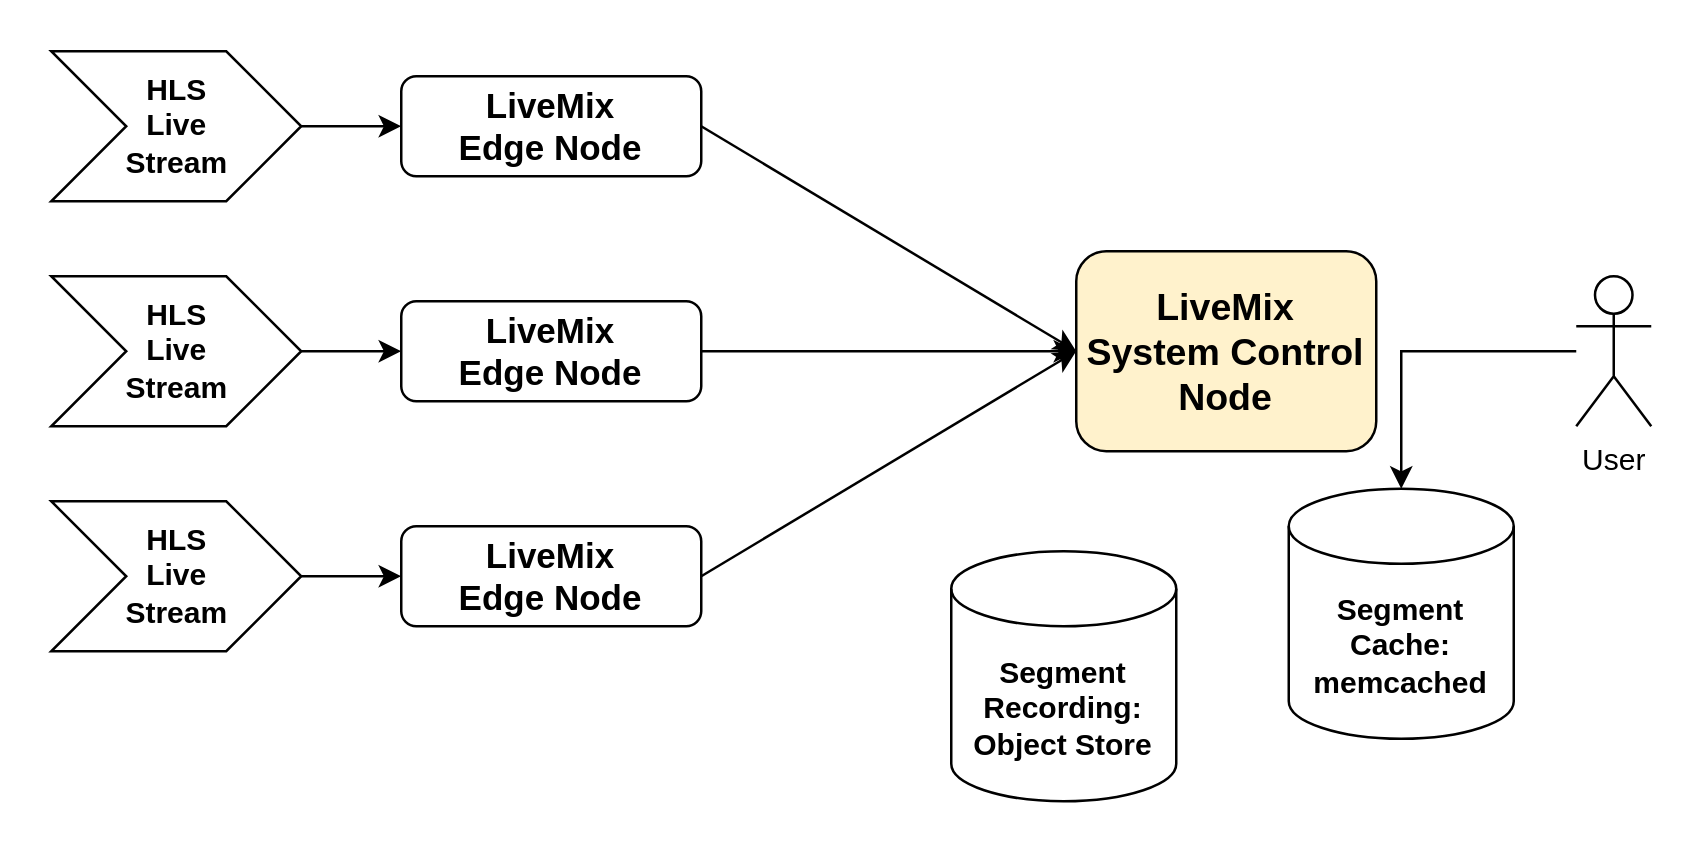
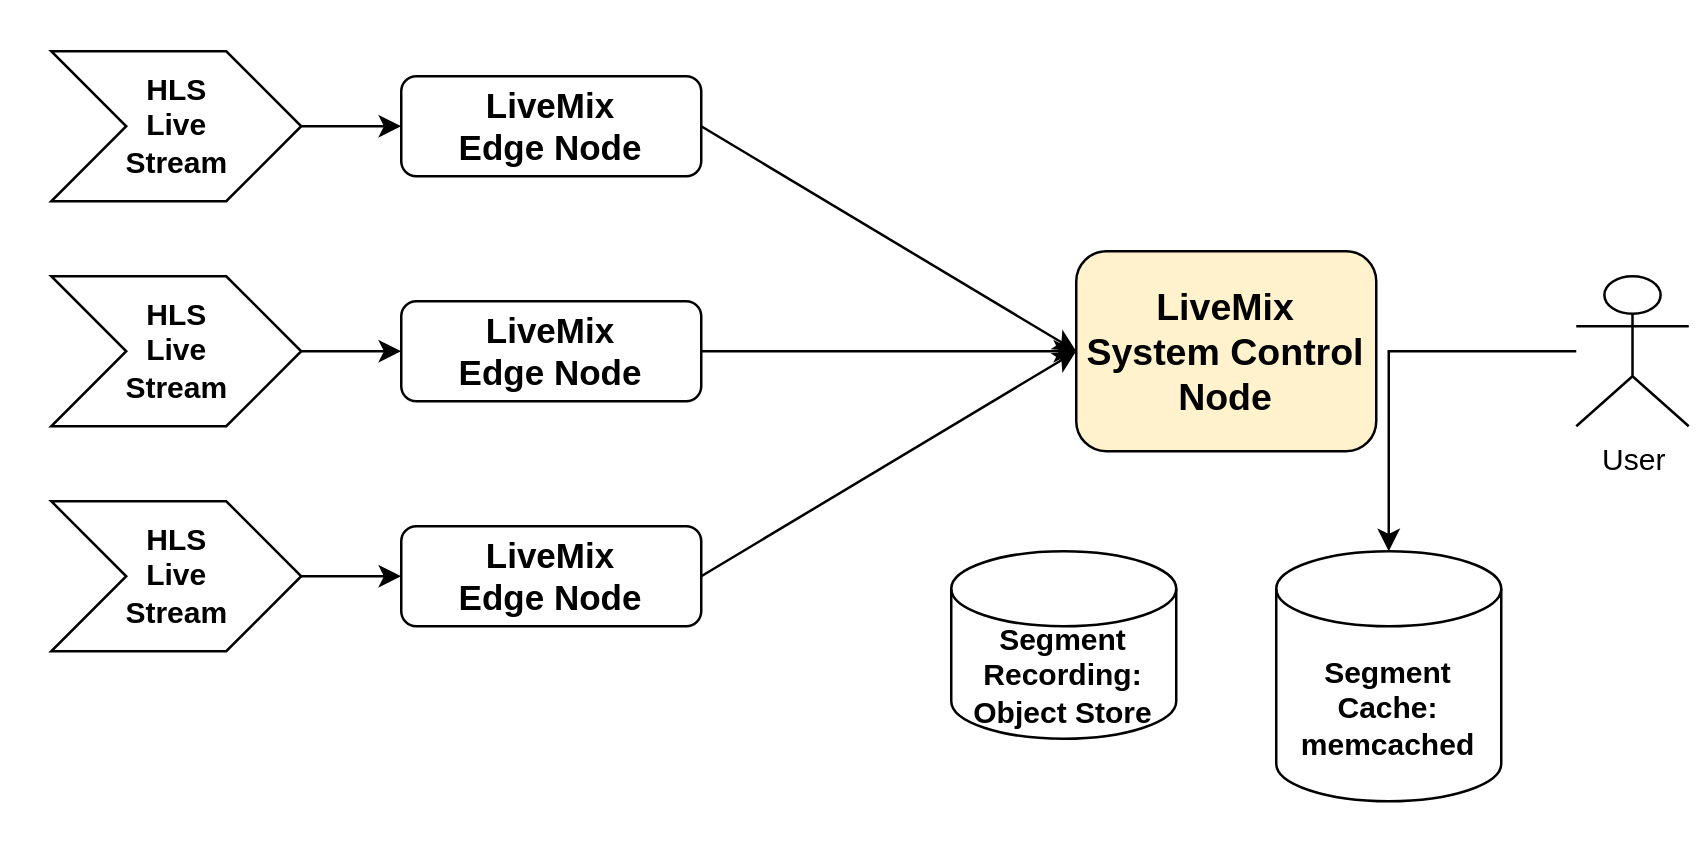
(1614, 351) -> (1633, 351)
(1401, 614) -> (1389, 676)
(1064, 676) -> (1064, 645)
